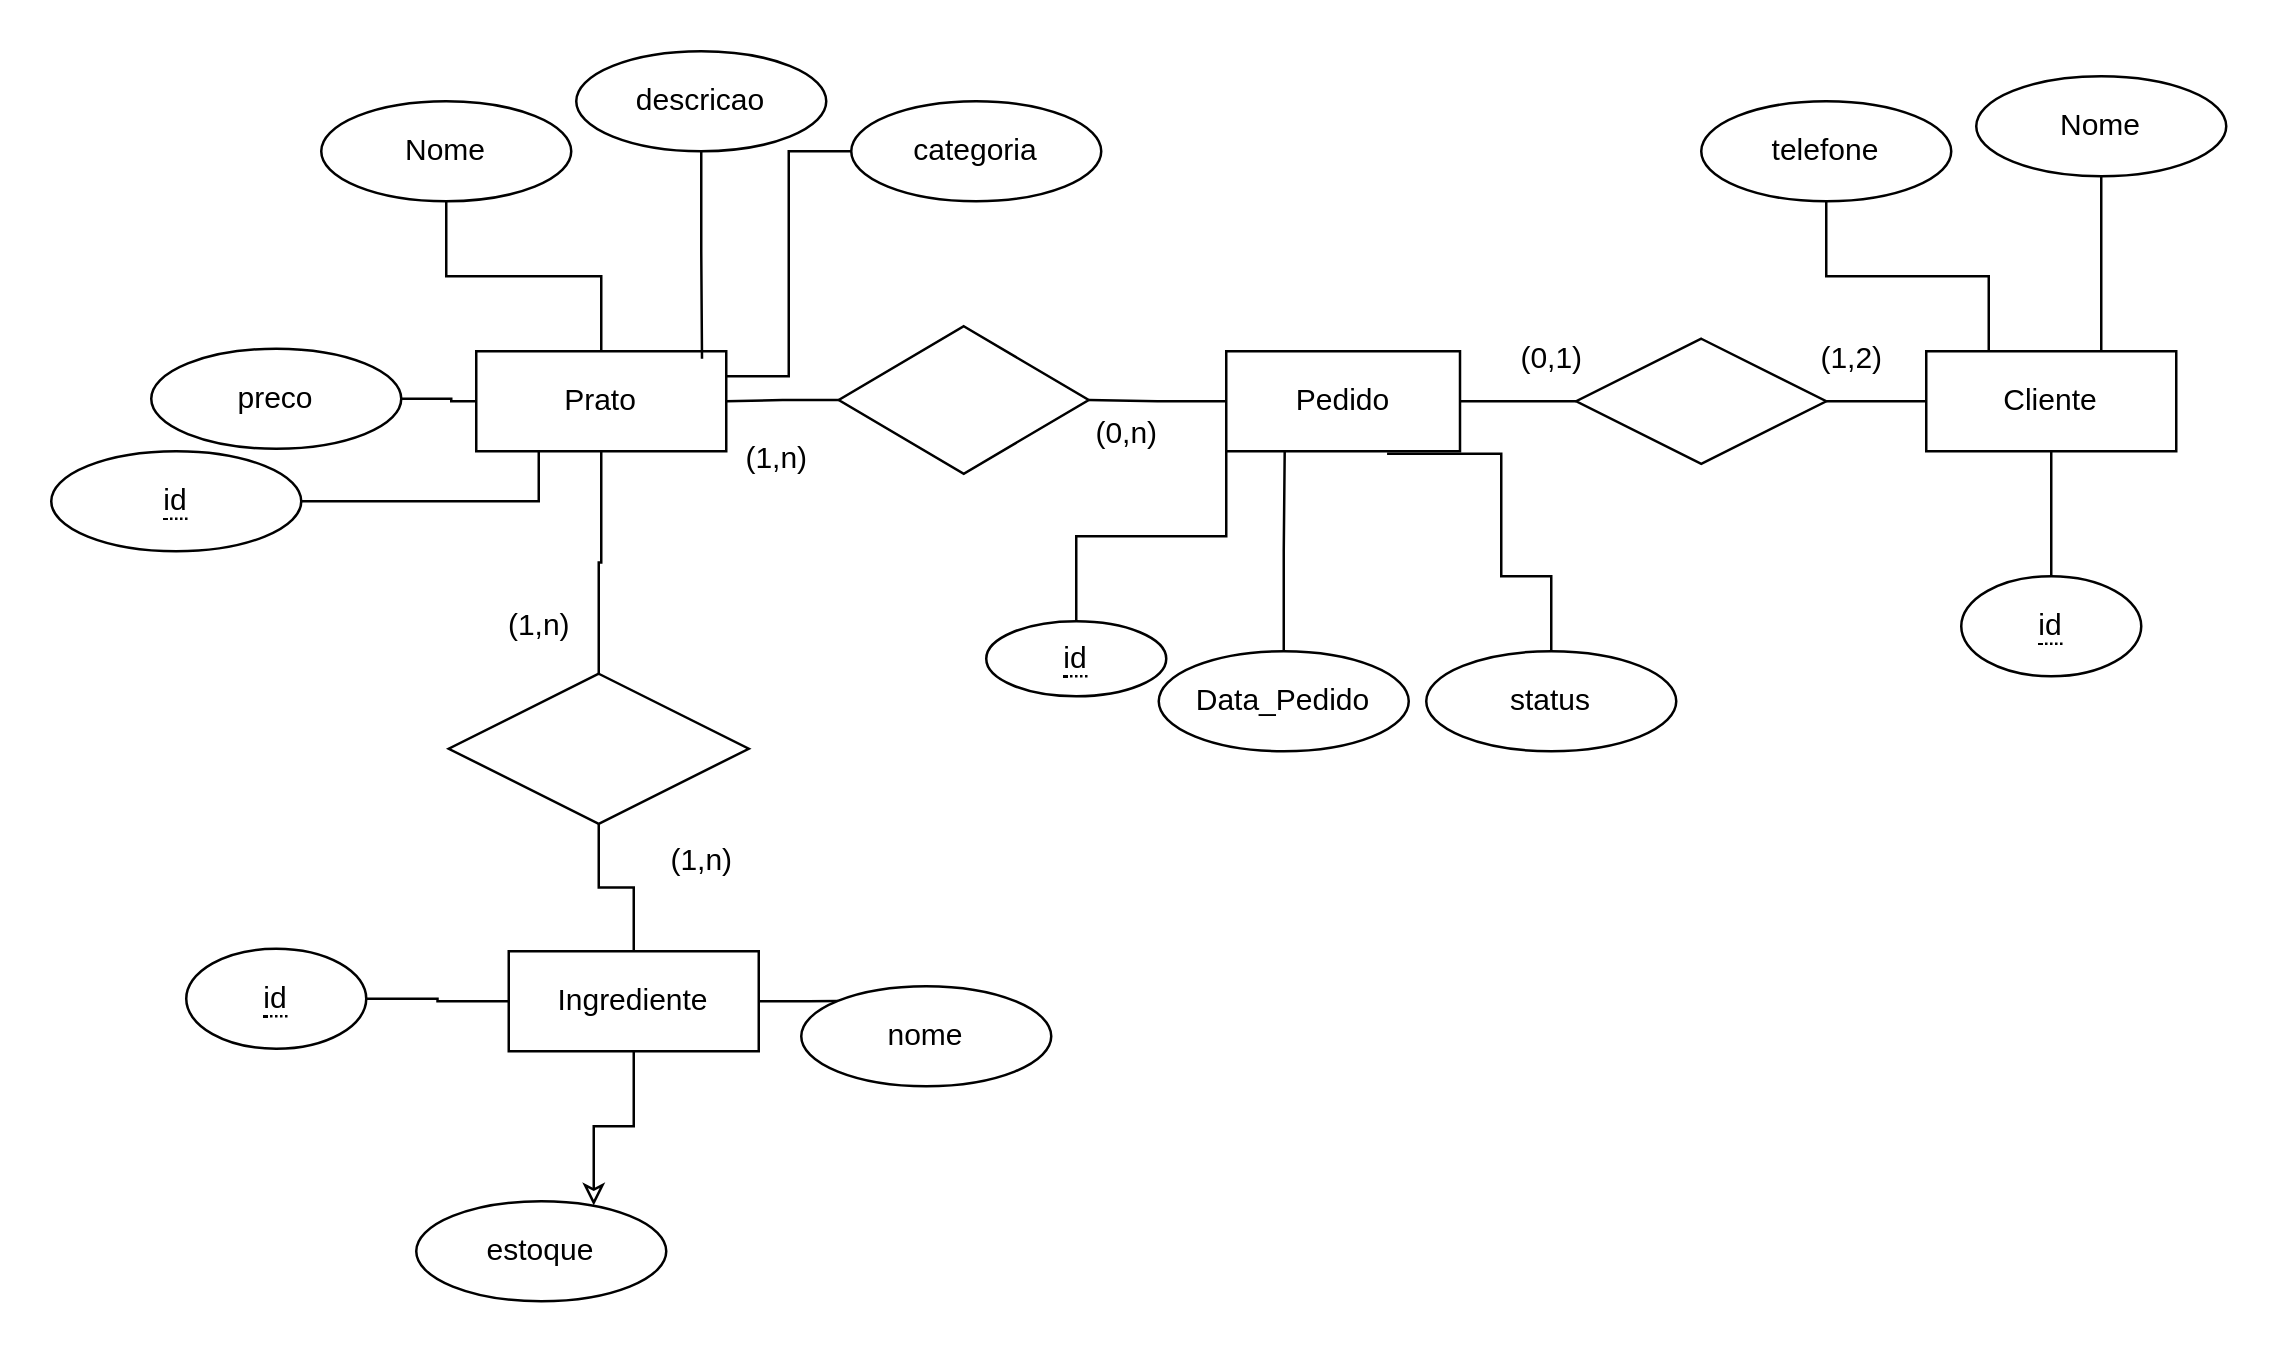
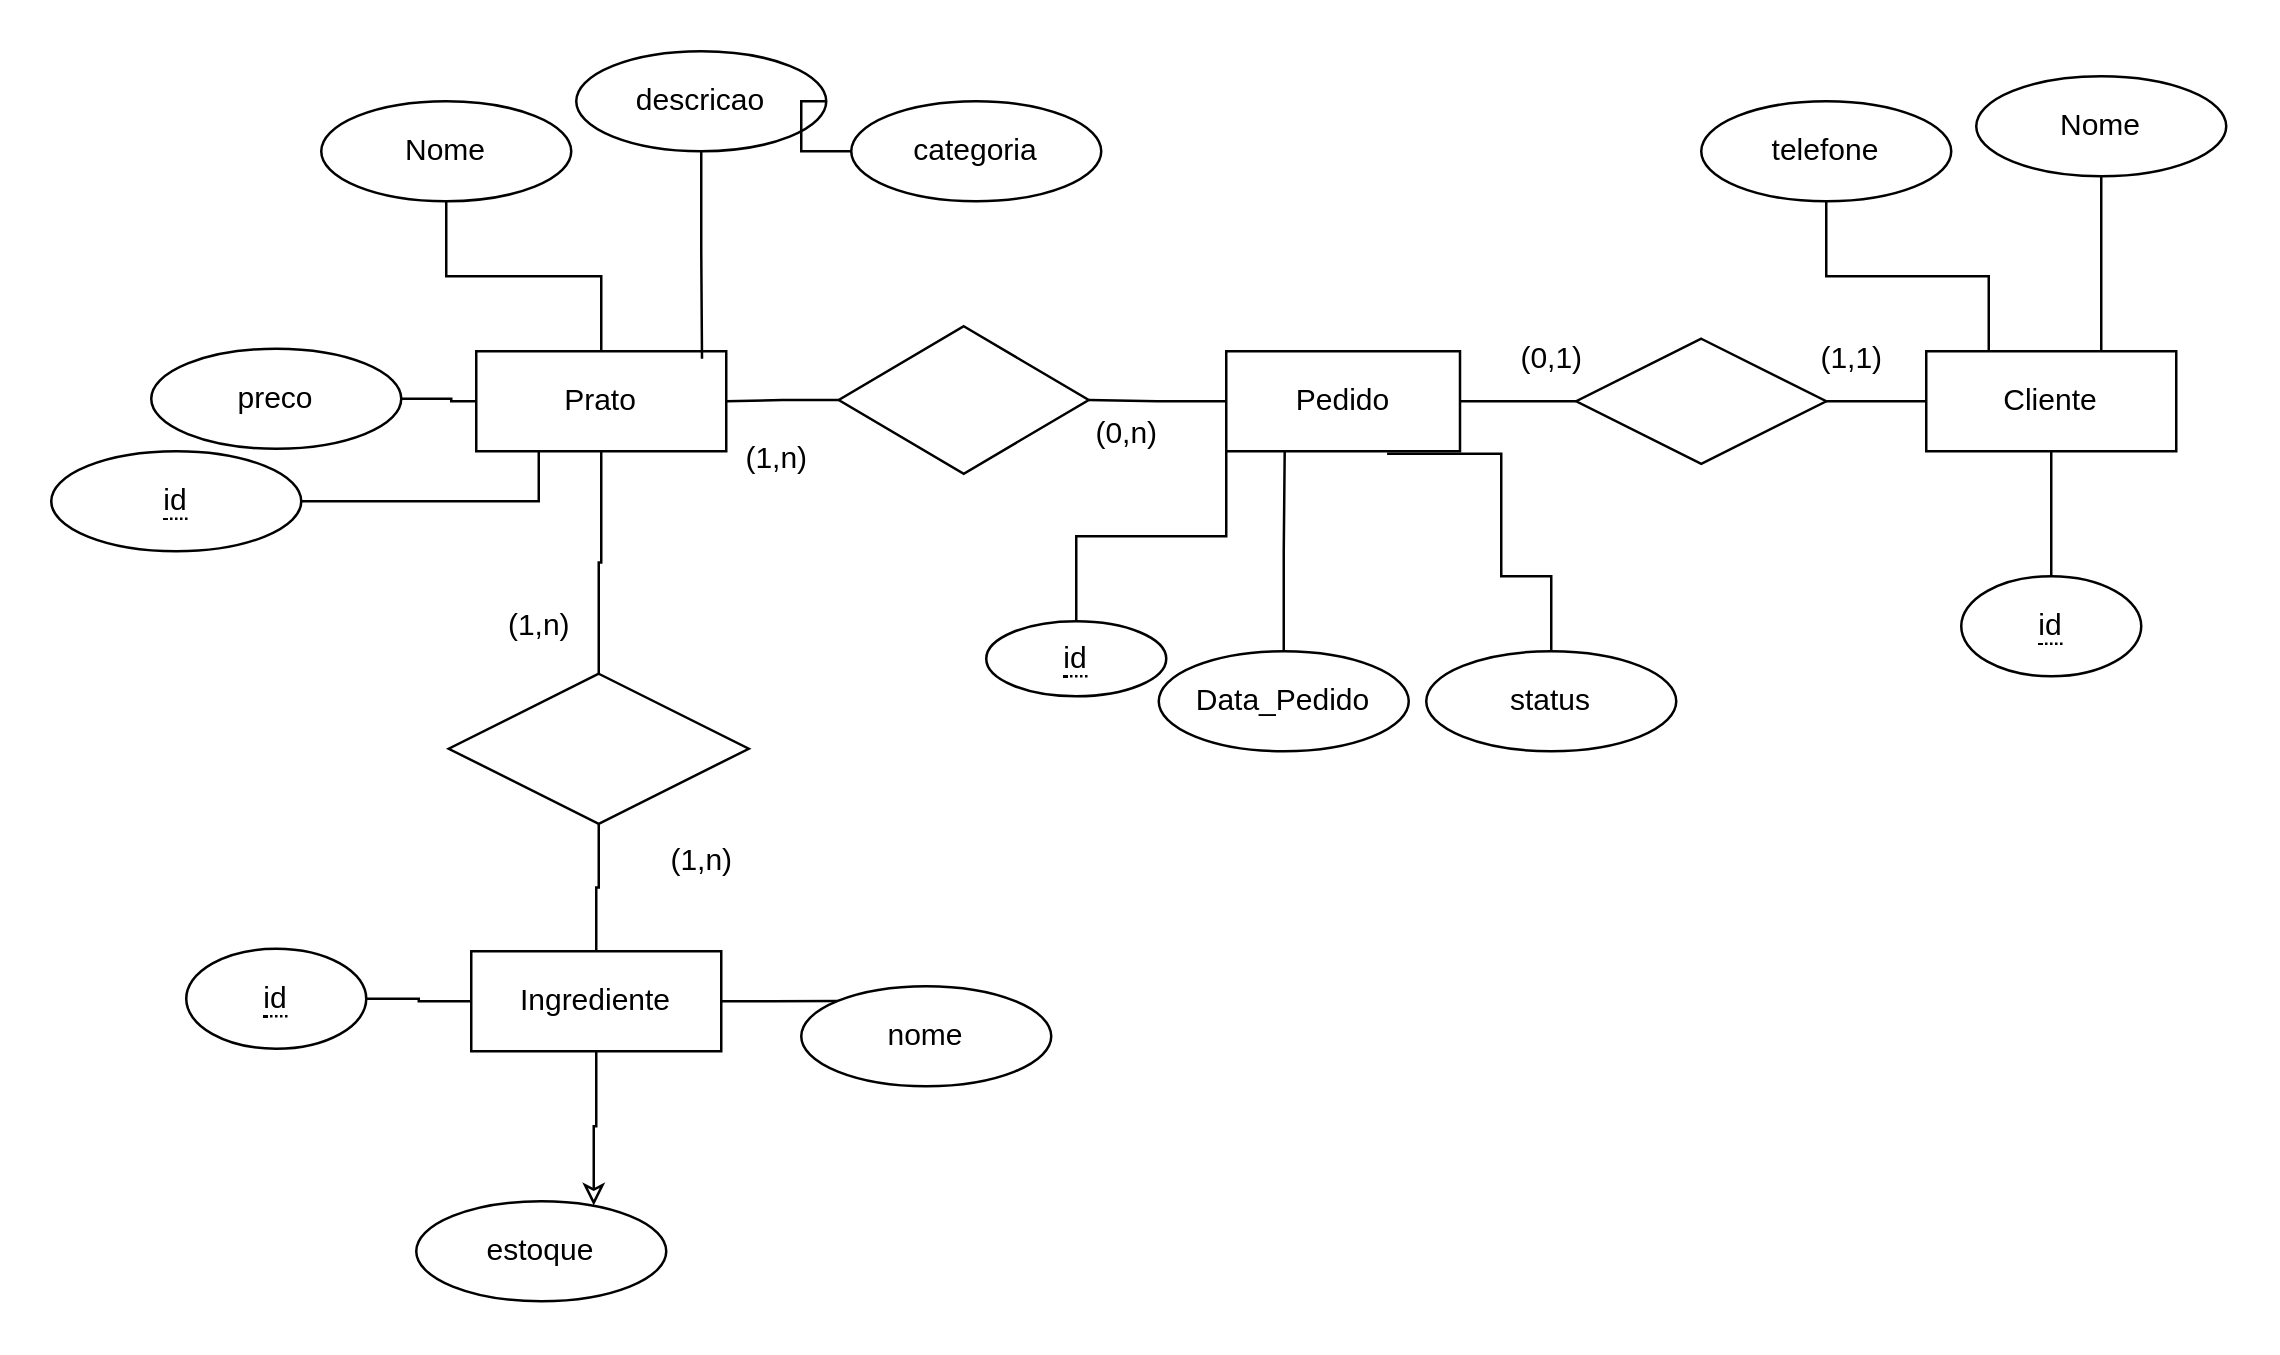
(789, 287) -> (801, 115)
(1853, 359) -> (1853, 359)
(634, 1001) -> (596, 1001)
